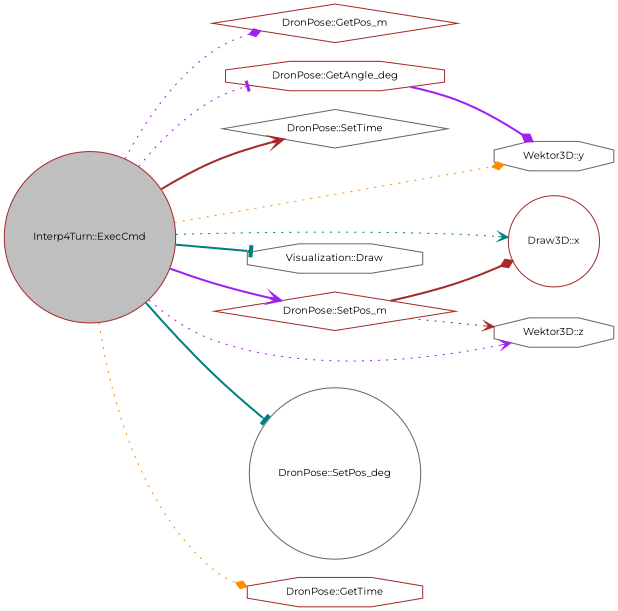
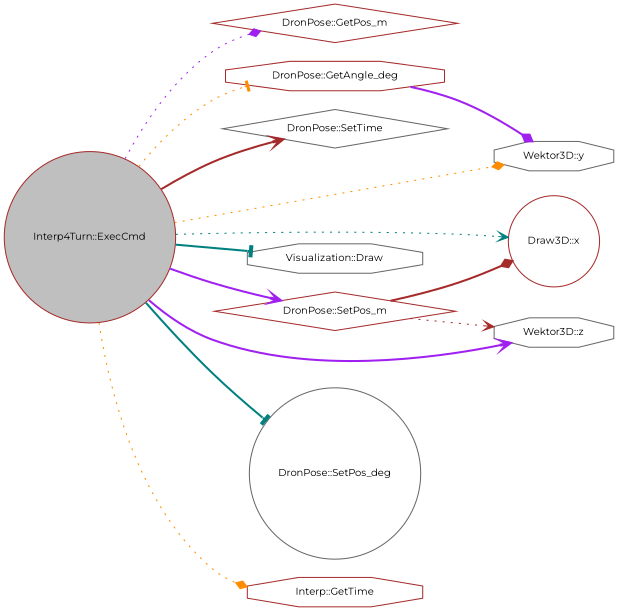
(186, 119) -> (186, 119)
(318, 360) -> (318, 360)
(335, 592) -> (335, 592)
